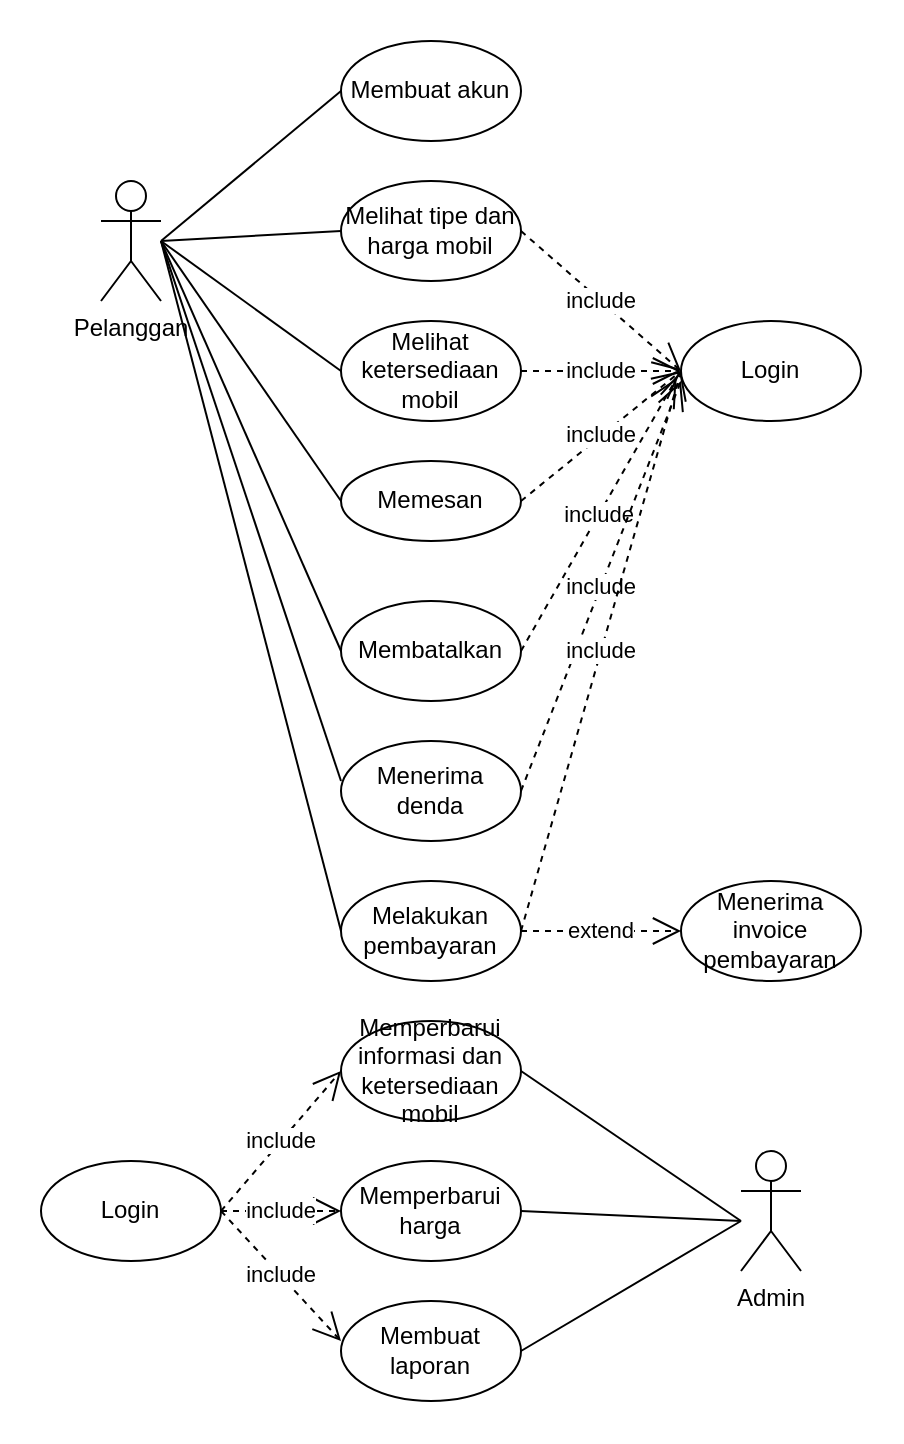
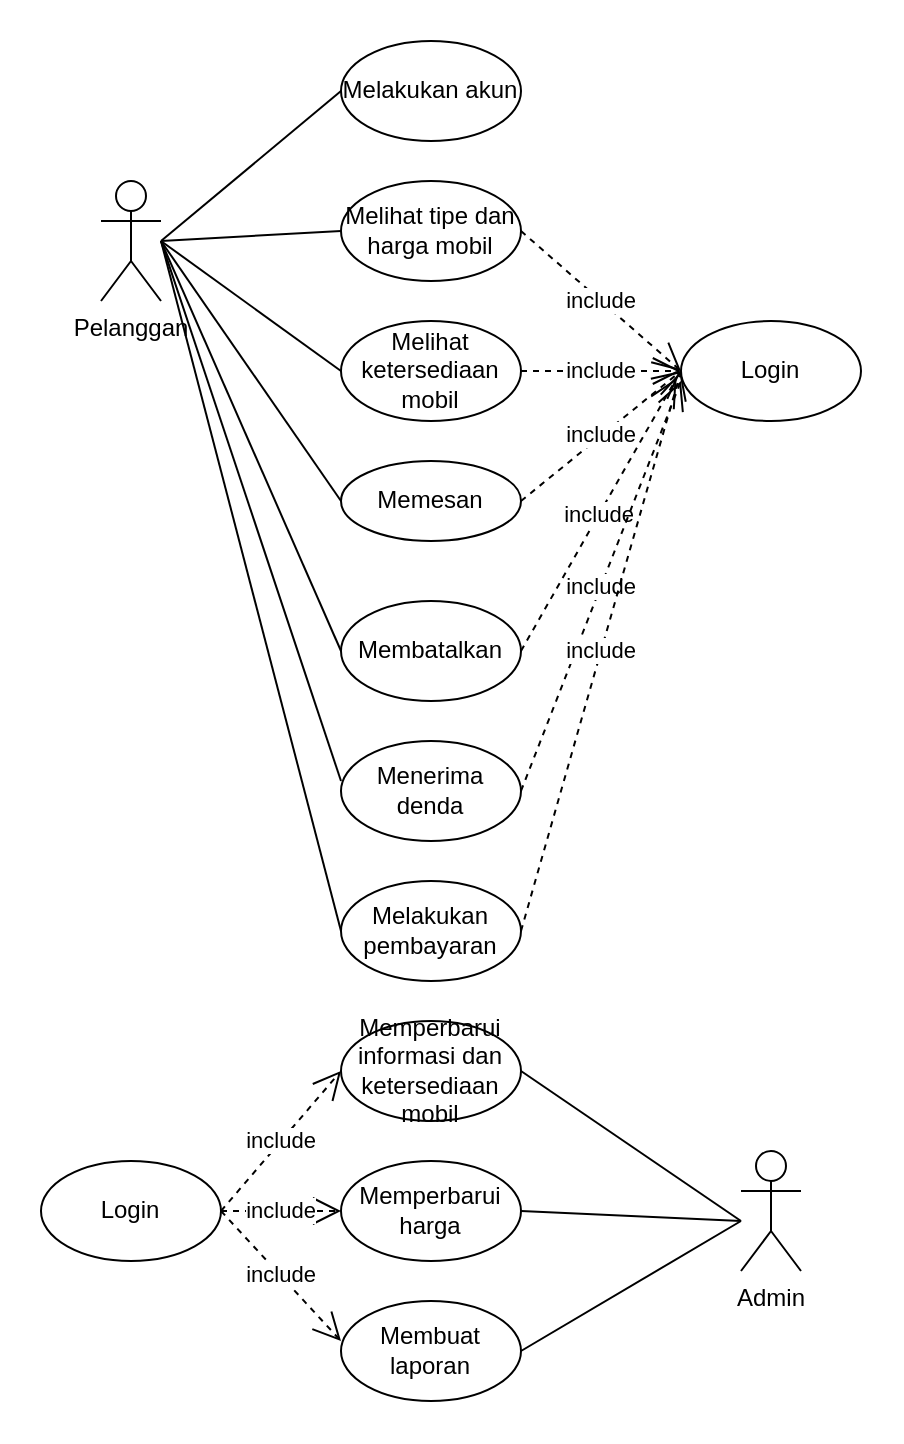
(431, 91) -> (431, 91)
(600, 931) -> none
(771, 931) -> none
